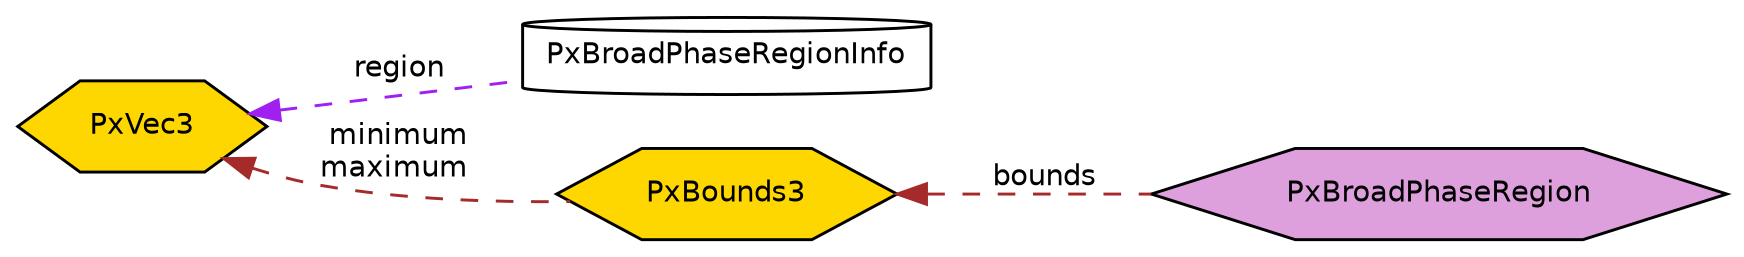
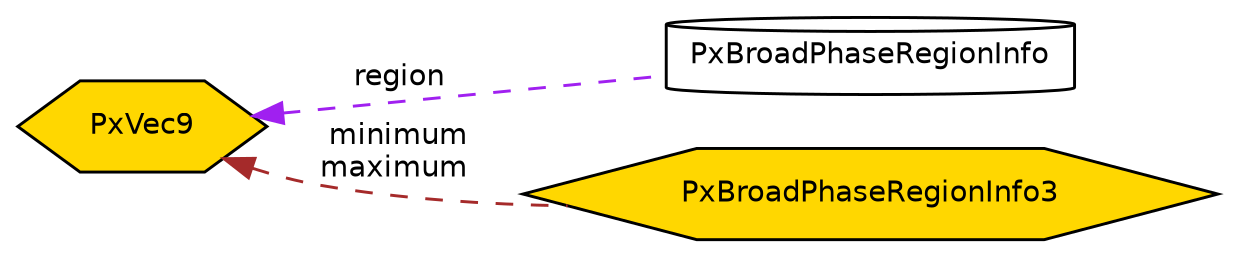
(142, 126) -> (142, 126)
(727, 194) -> (870, 194)
(1439, 194) -> none
